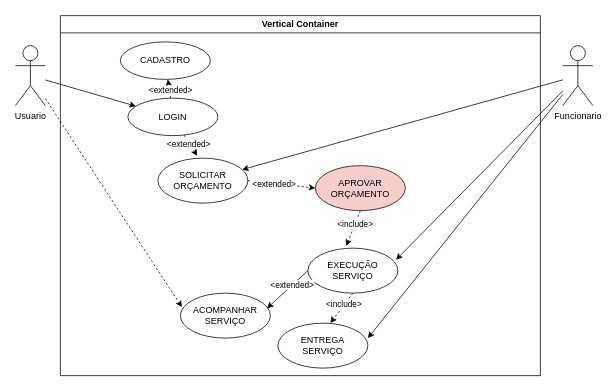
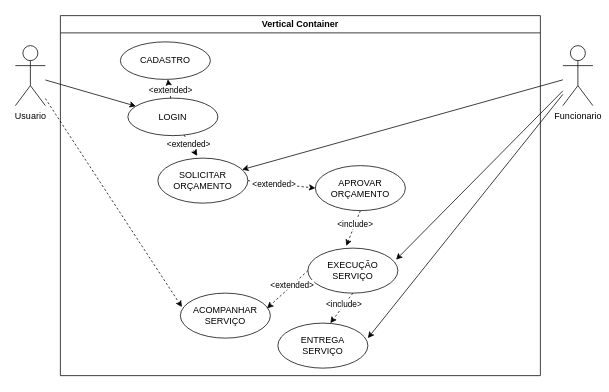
(360, 188) -> (360, 188)
(279, 297) -> (279, 297)
